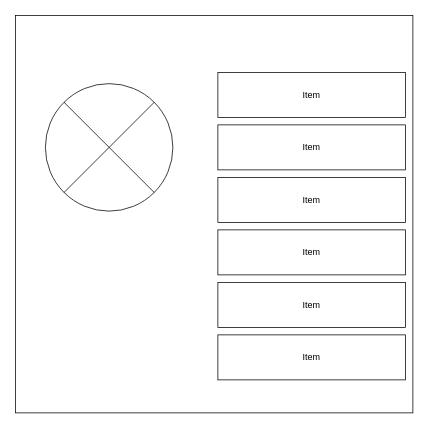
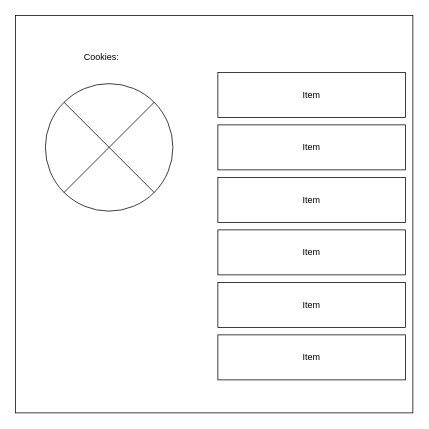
none -> (102, 57)
